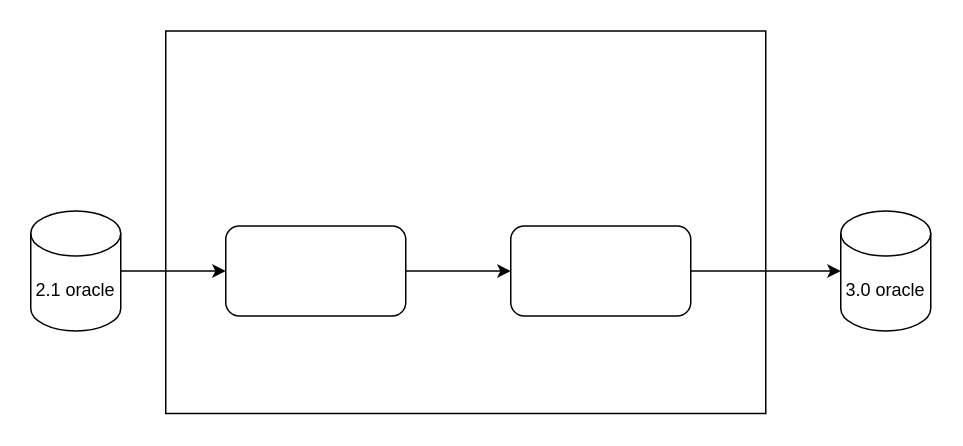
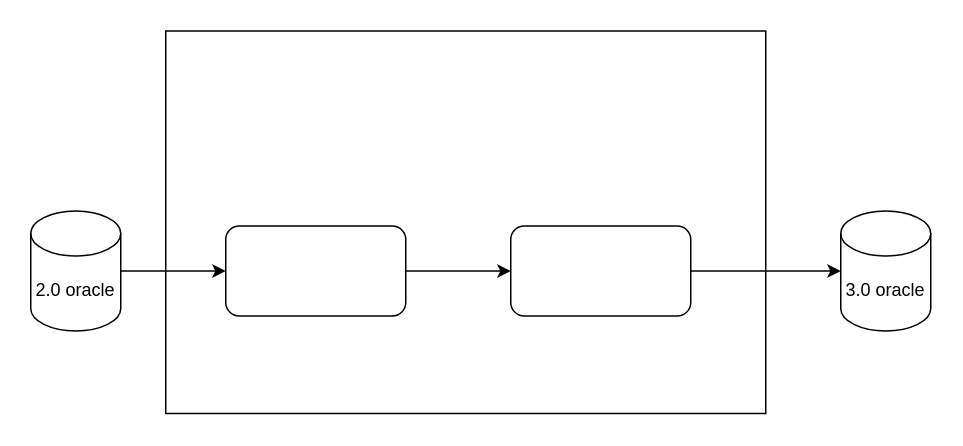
(76, 290) -> (76, 290)
